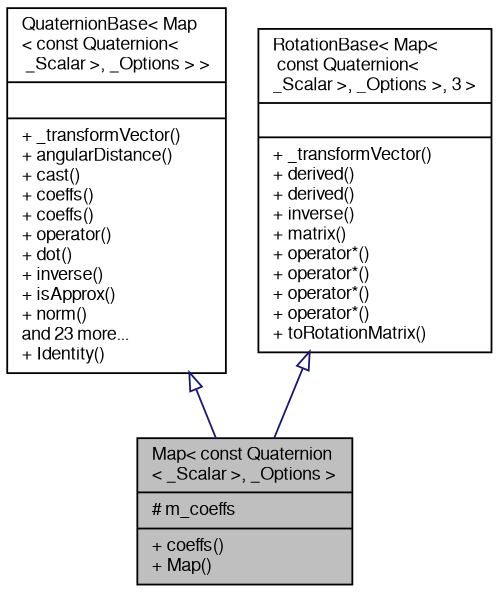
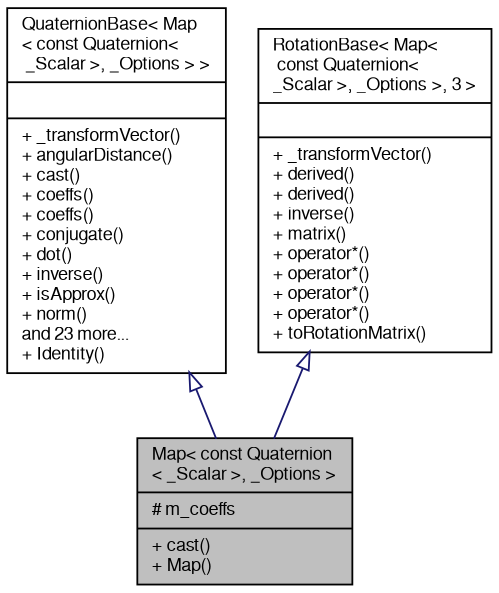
(67, 235) -> (73, 235)
(188, 546) -> (182, 546)
